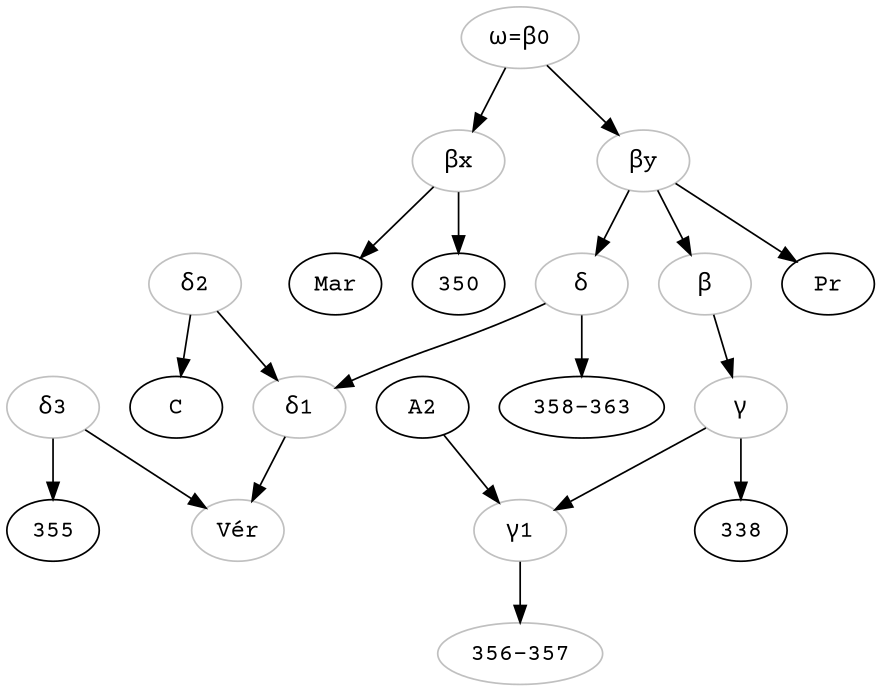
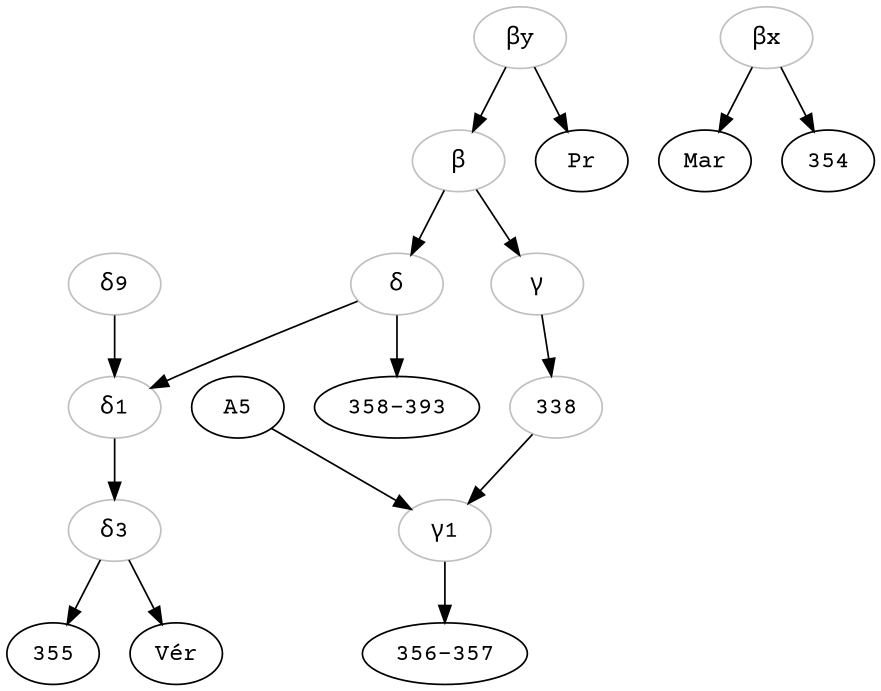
(520, 38) -> none
(617, 215) -> (432, 215)
(195, 284) -> (115, 284)
(459, 284) -> (828, 161)
(176, 407) -> none
(423, 407) -> (238, 407)
(582, 407) -> (397, 407)
(273, 461) -> (115, 460)
(638, 465) -> (506, 463)
(238, 530) -> (176, 654)
(741, 530) -> (556, 407)
(520, 654) -> (445, 654)
